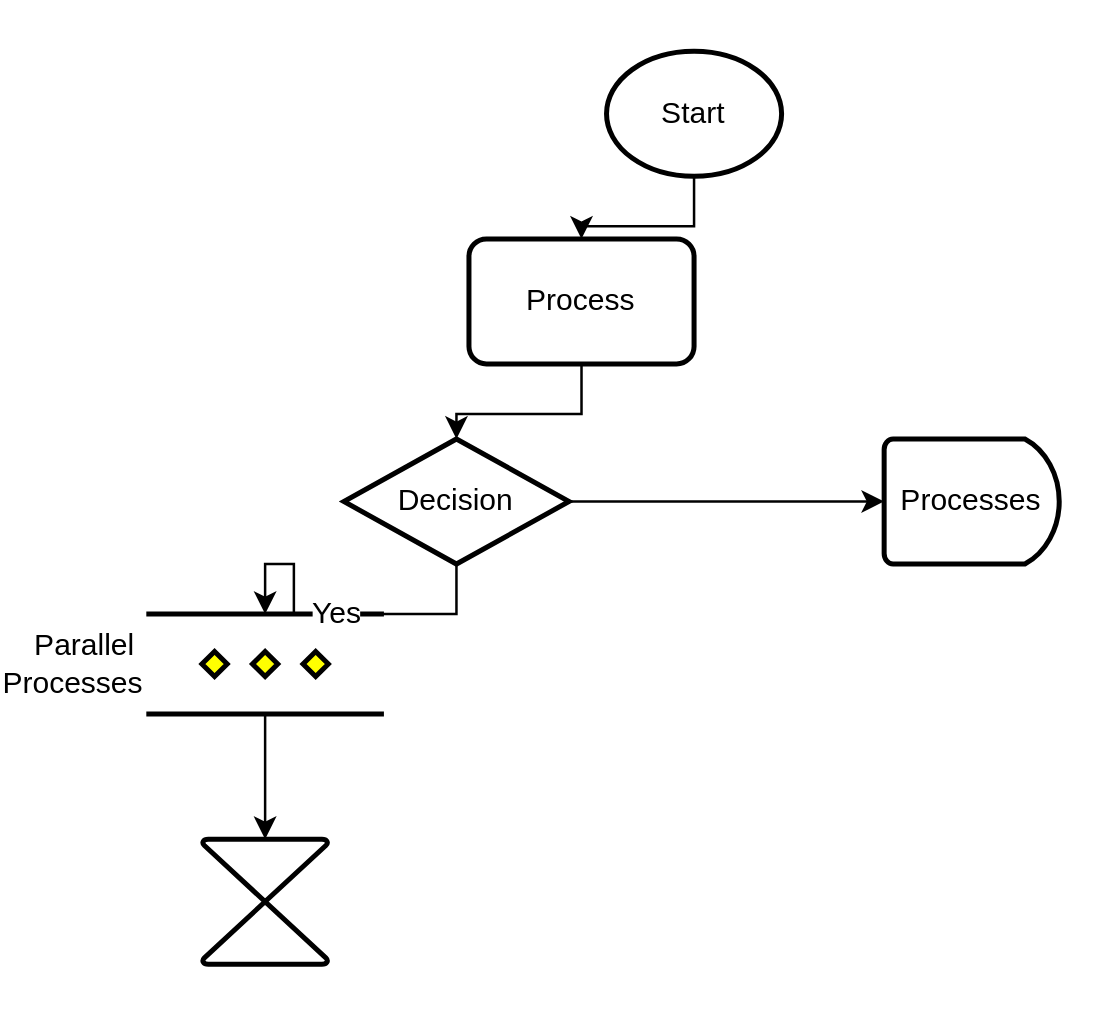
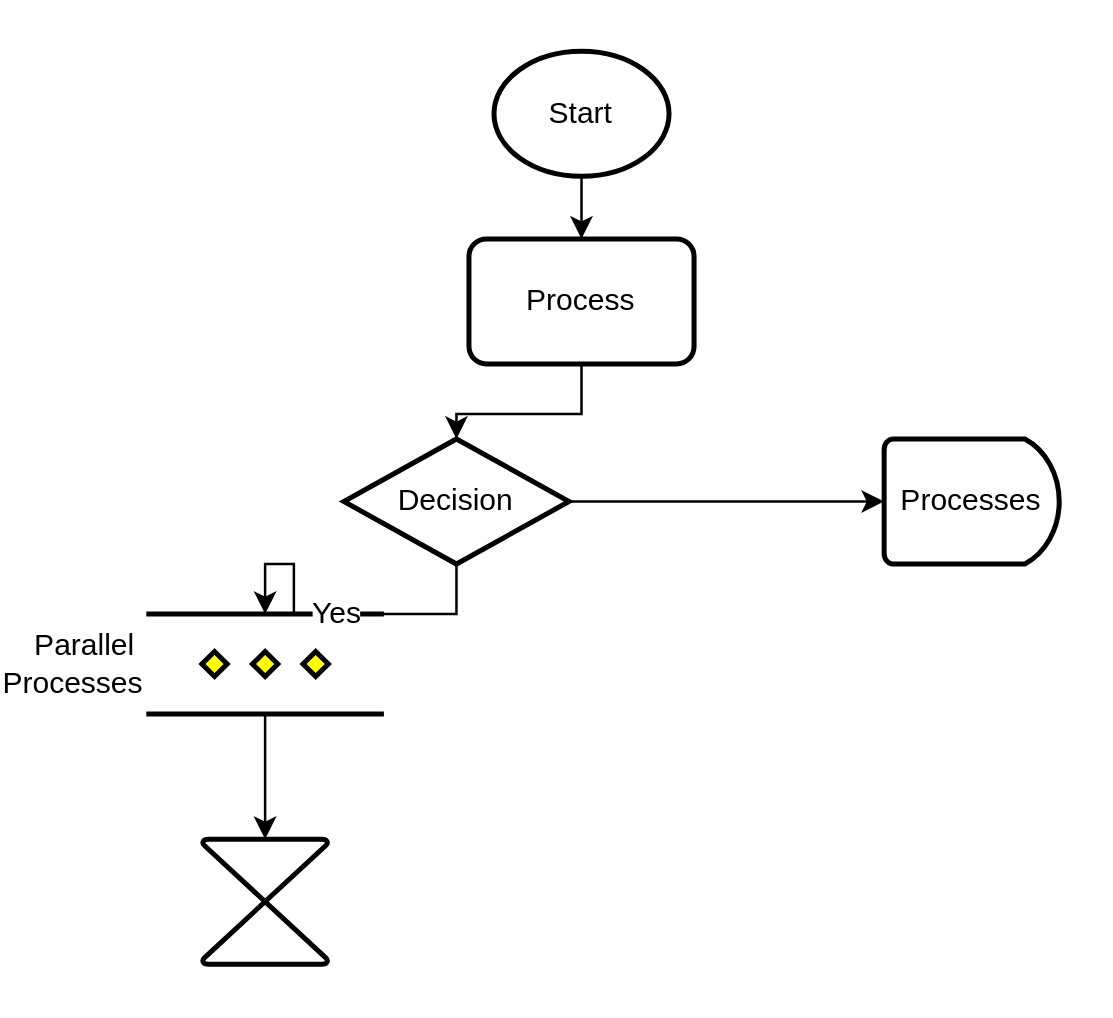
(694, 114) -> (581, 114)
